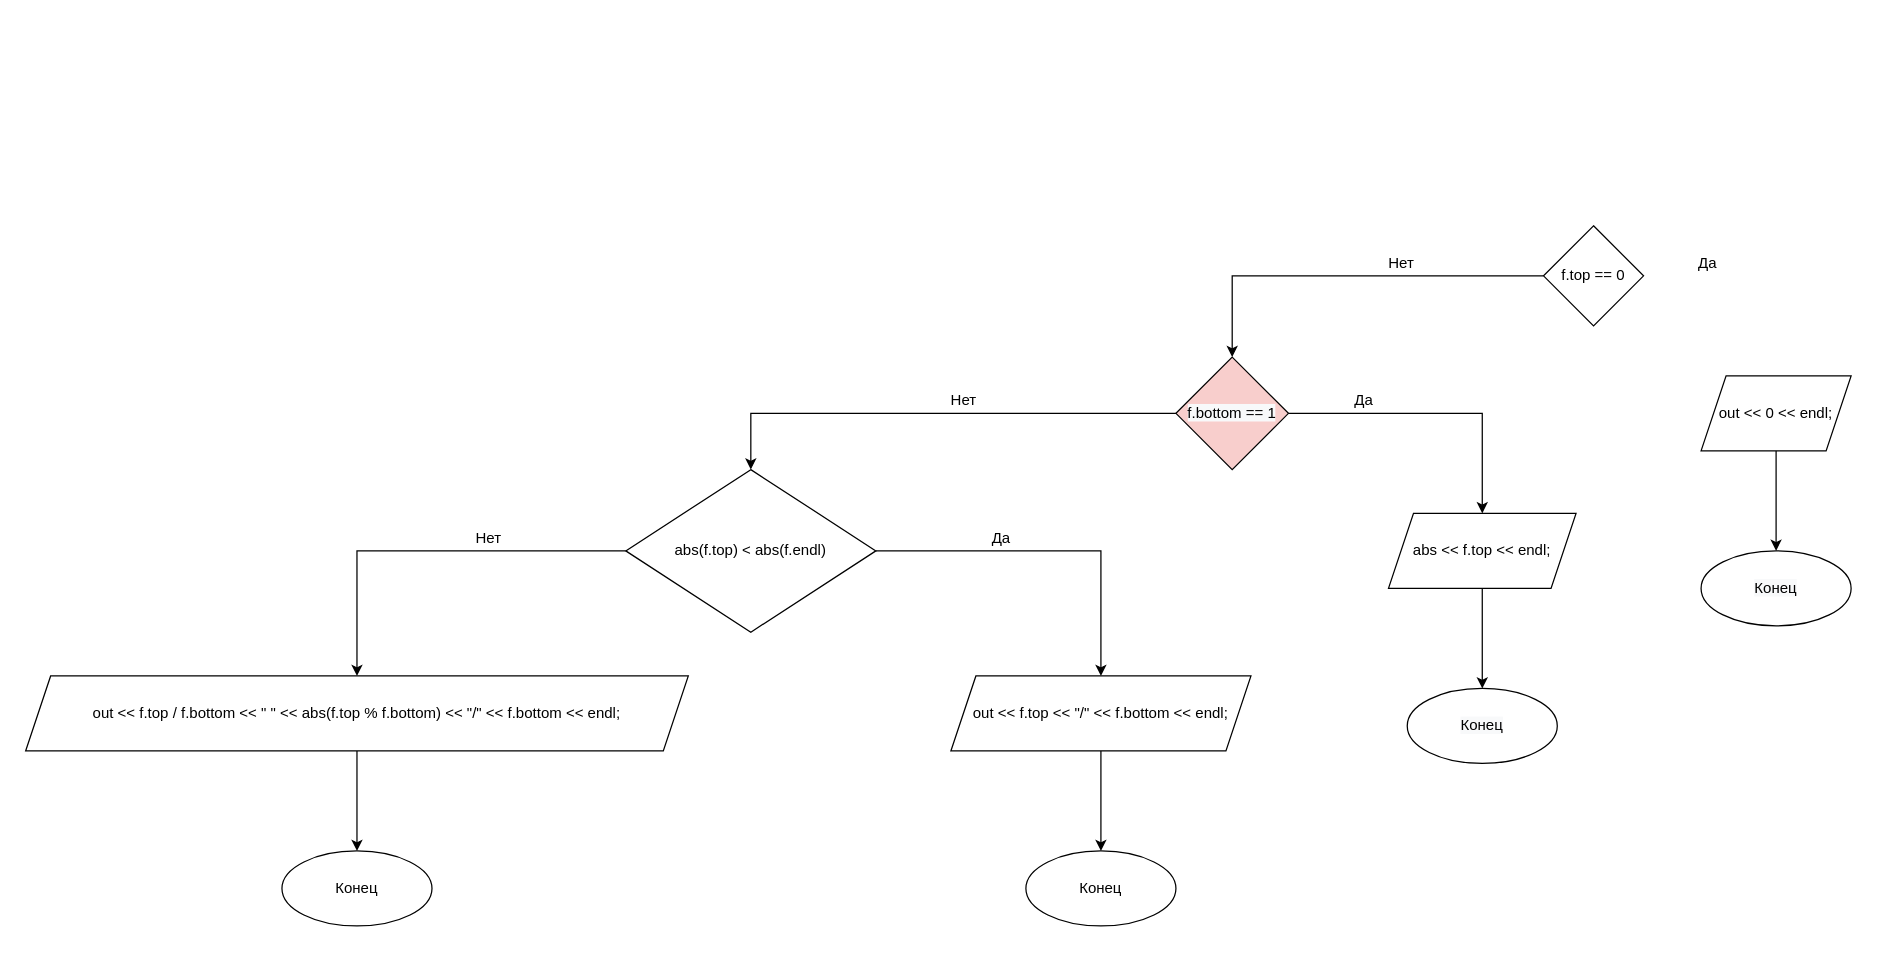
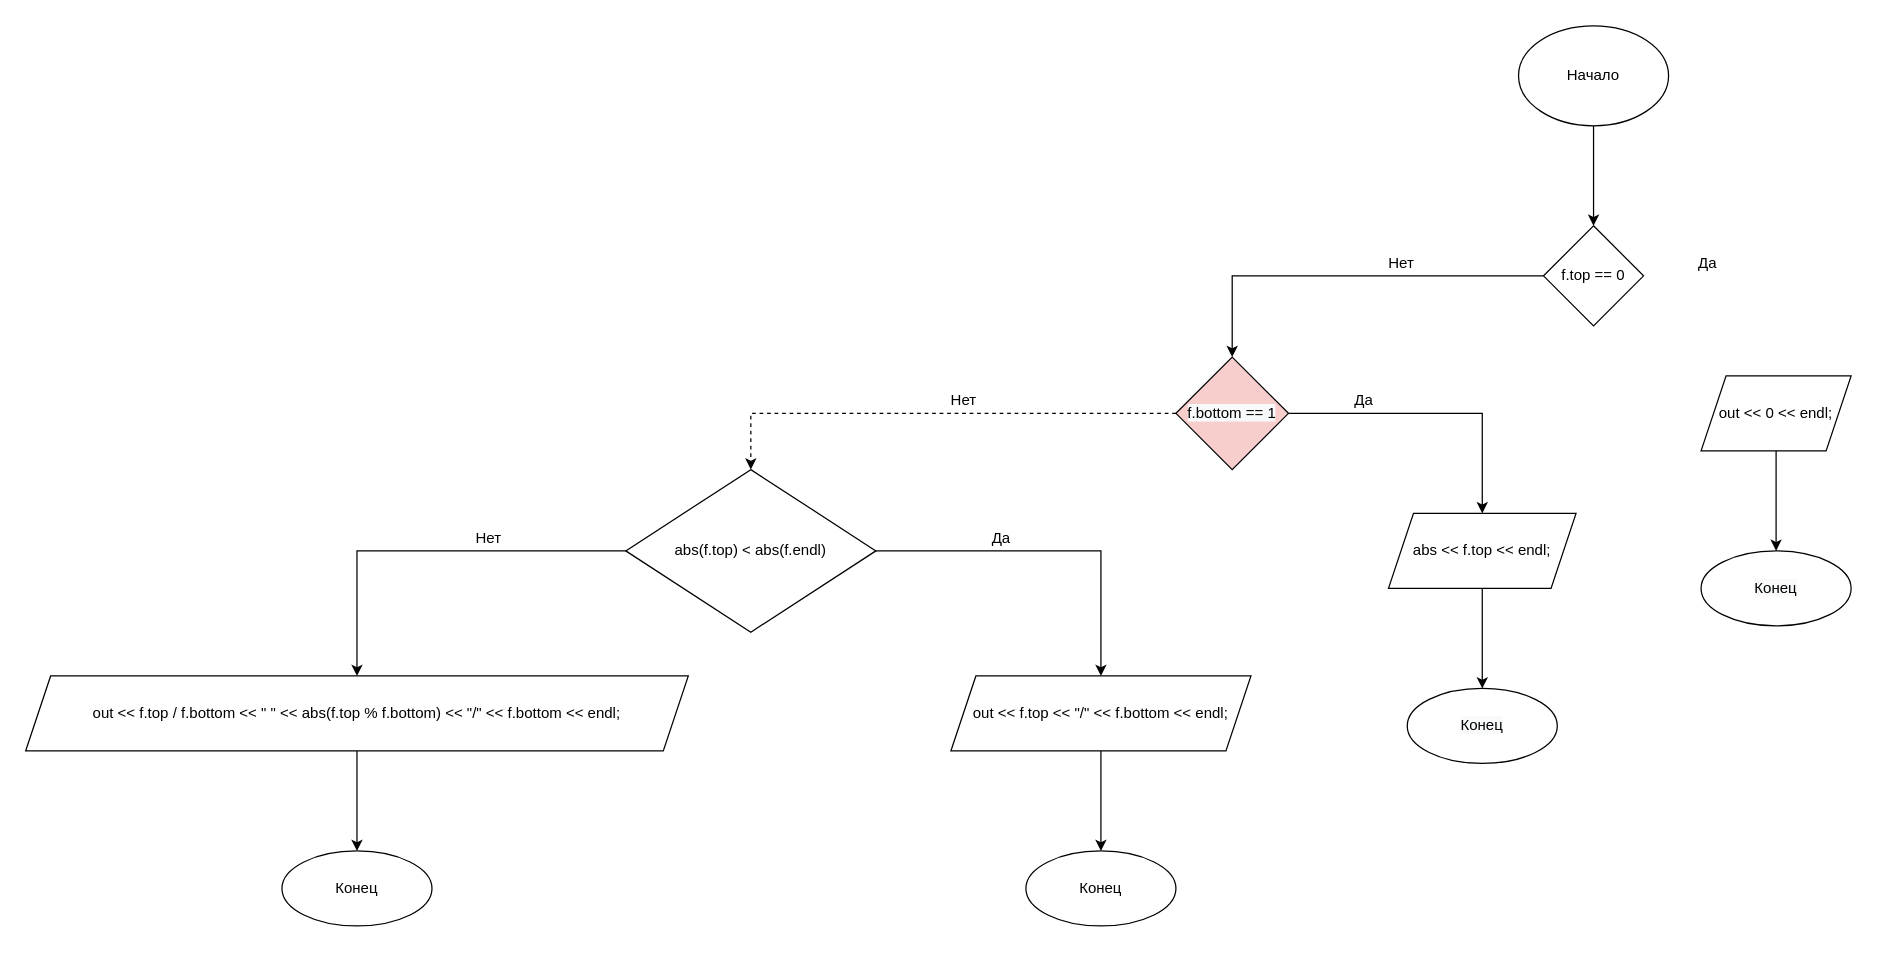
none -> (1593, 76)
none -> (1593, 172)
(938, 413) -> (938, 413)
